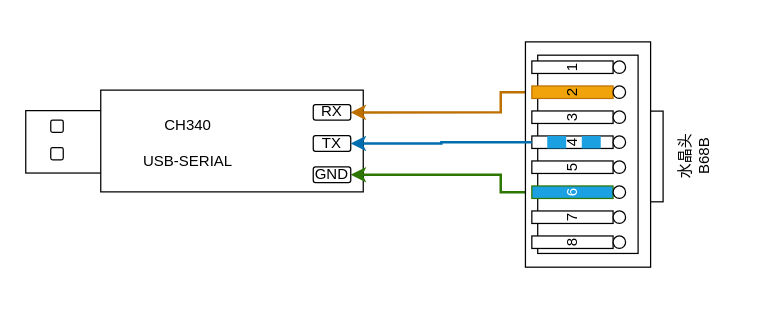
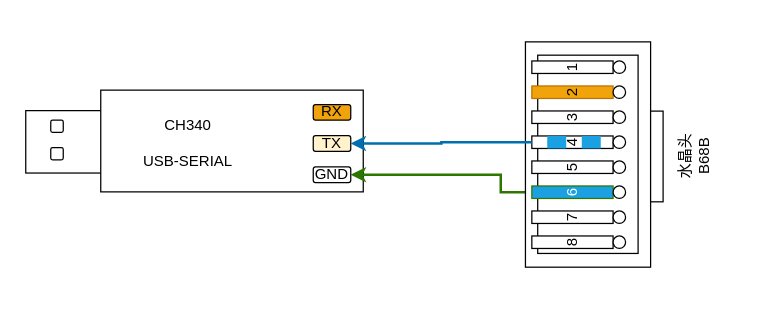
(332, 112) -> (332, 112)
(453, 112) -> none
(332, 143) -> (332, 143)
